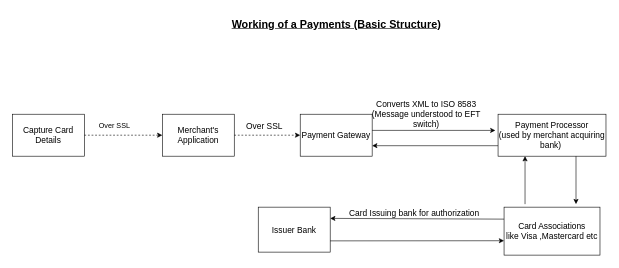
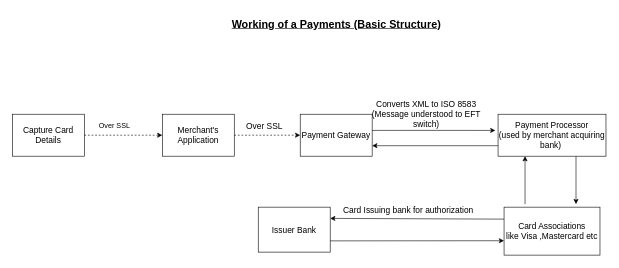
(414, 213) -> (408, 210)
